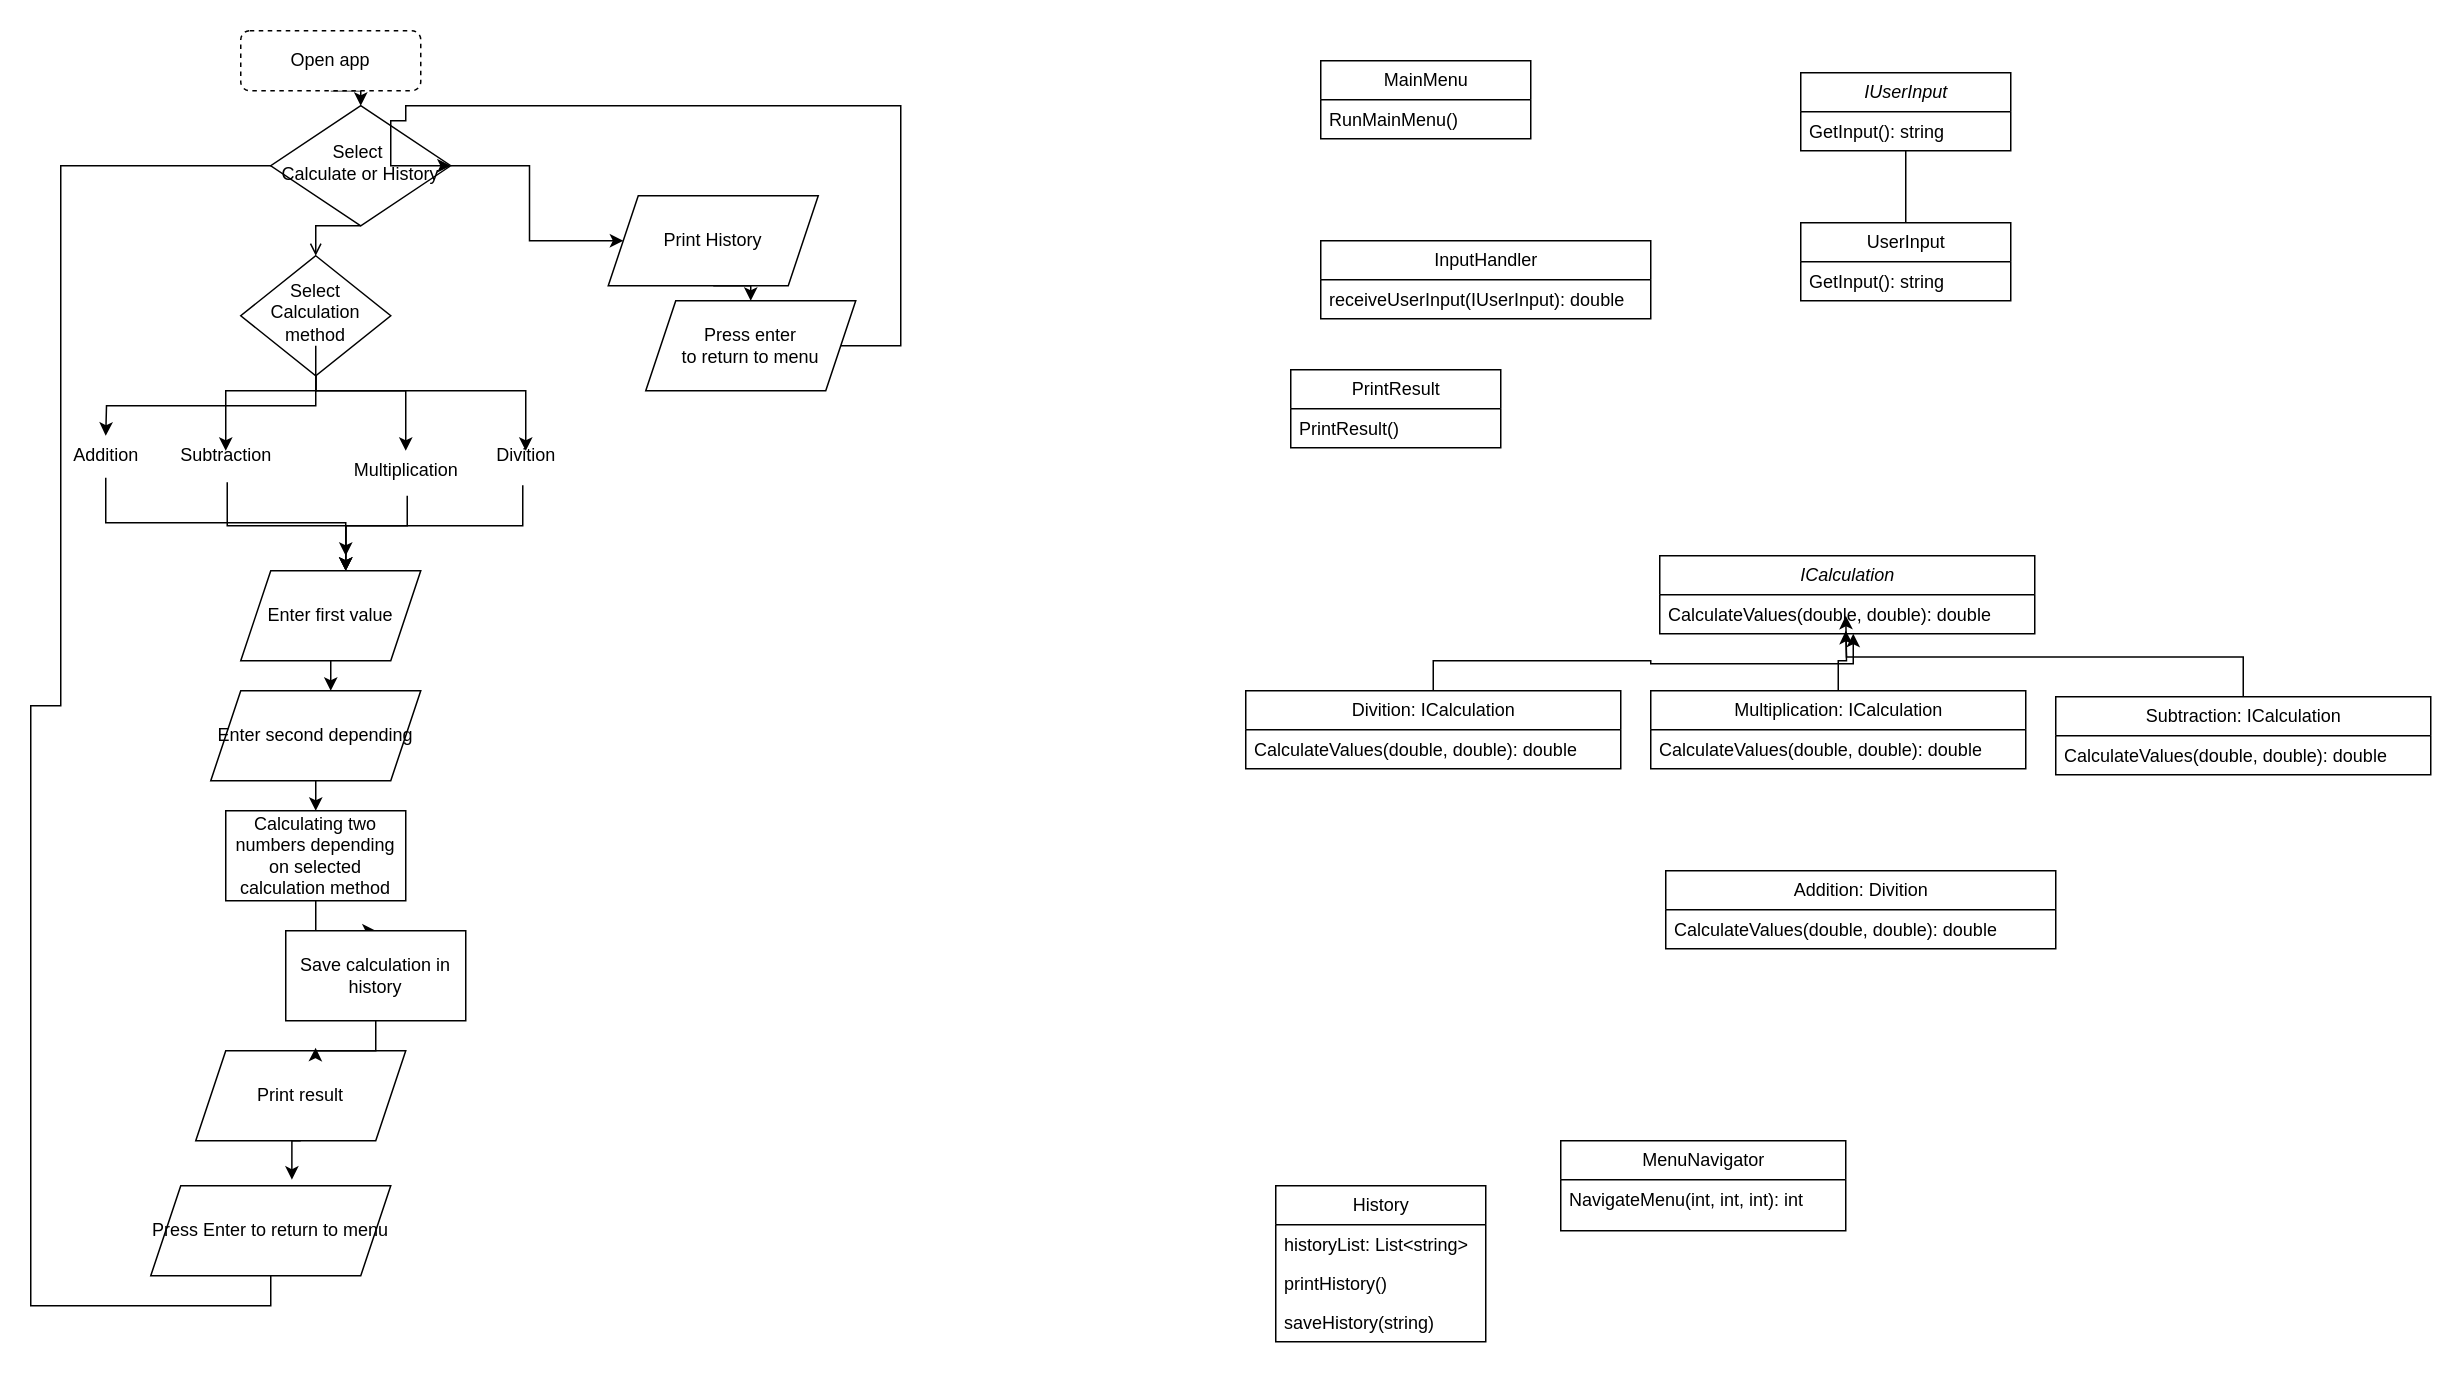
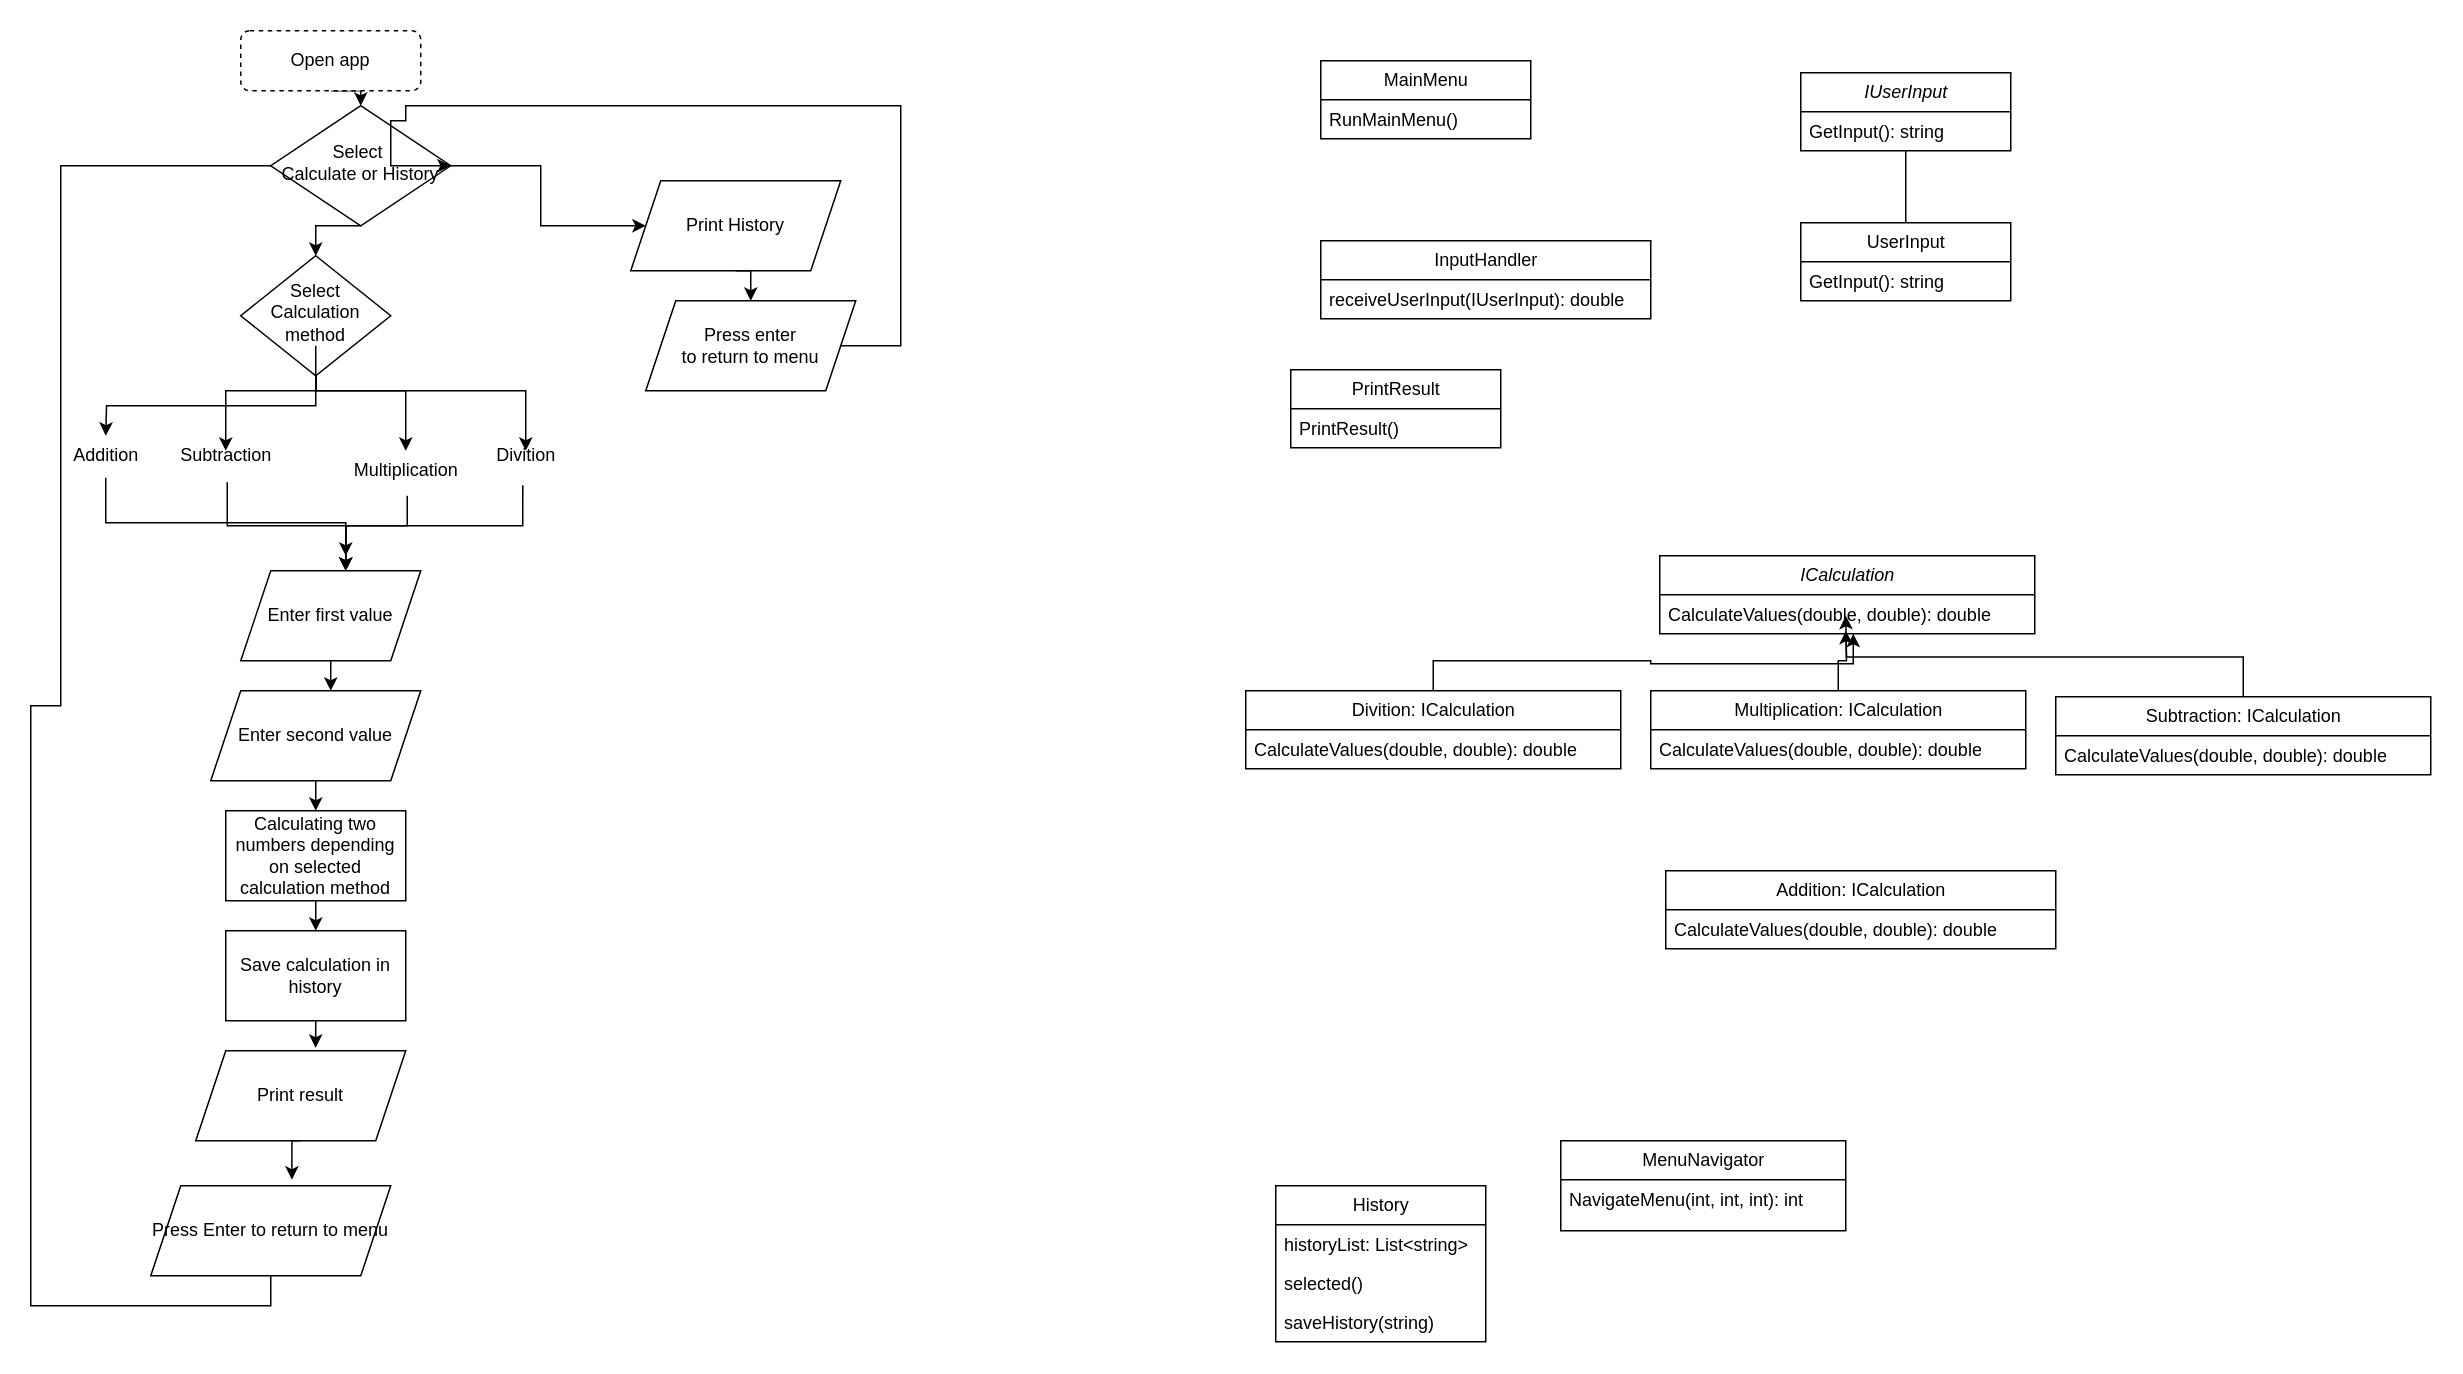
(713, 241) -> (736, 226)
(316, 246) -> (316, 244)
(316, 736) -> (316, 736)
(1862, 890) -> (1862, 890)
(376, 976) -> (316, 976)
(1351, 1285) -> (1333, 1285)
